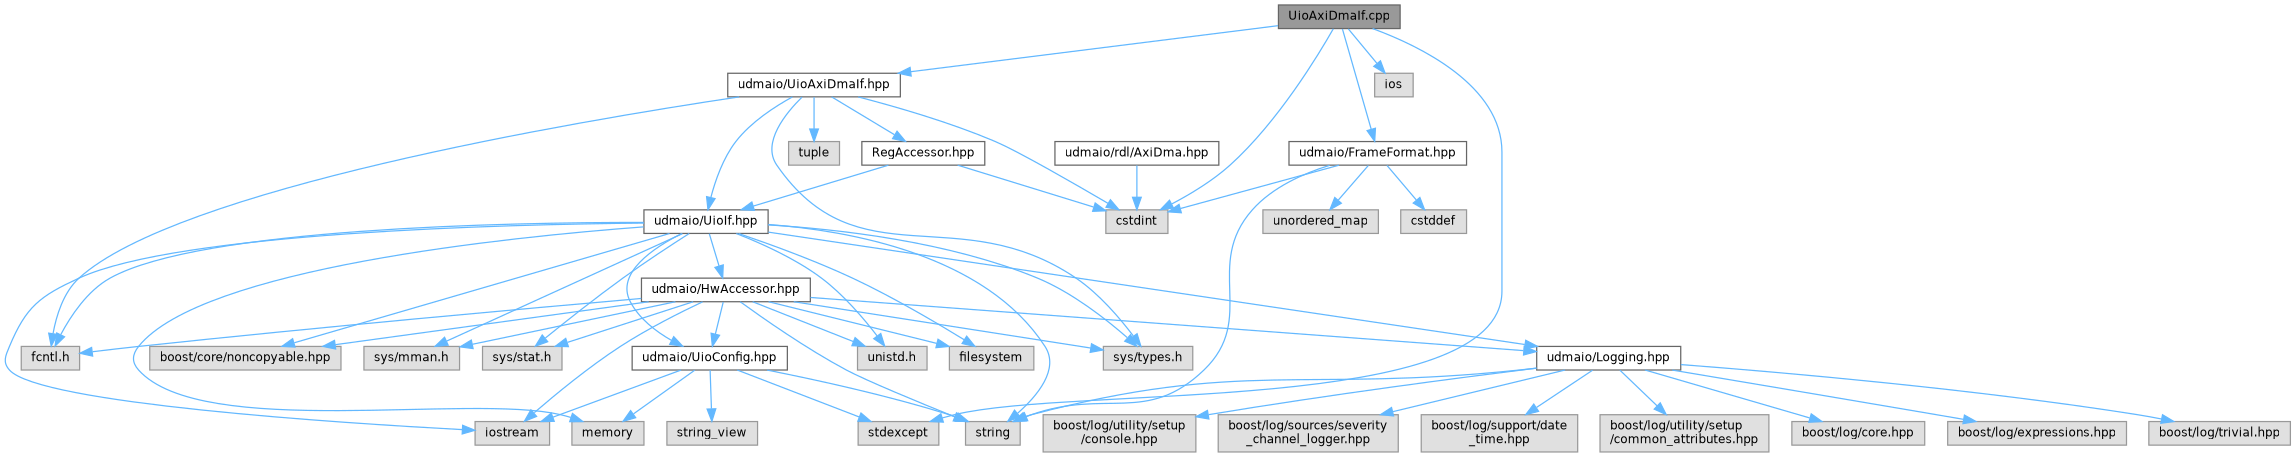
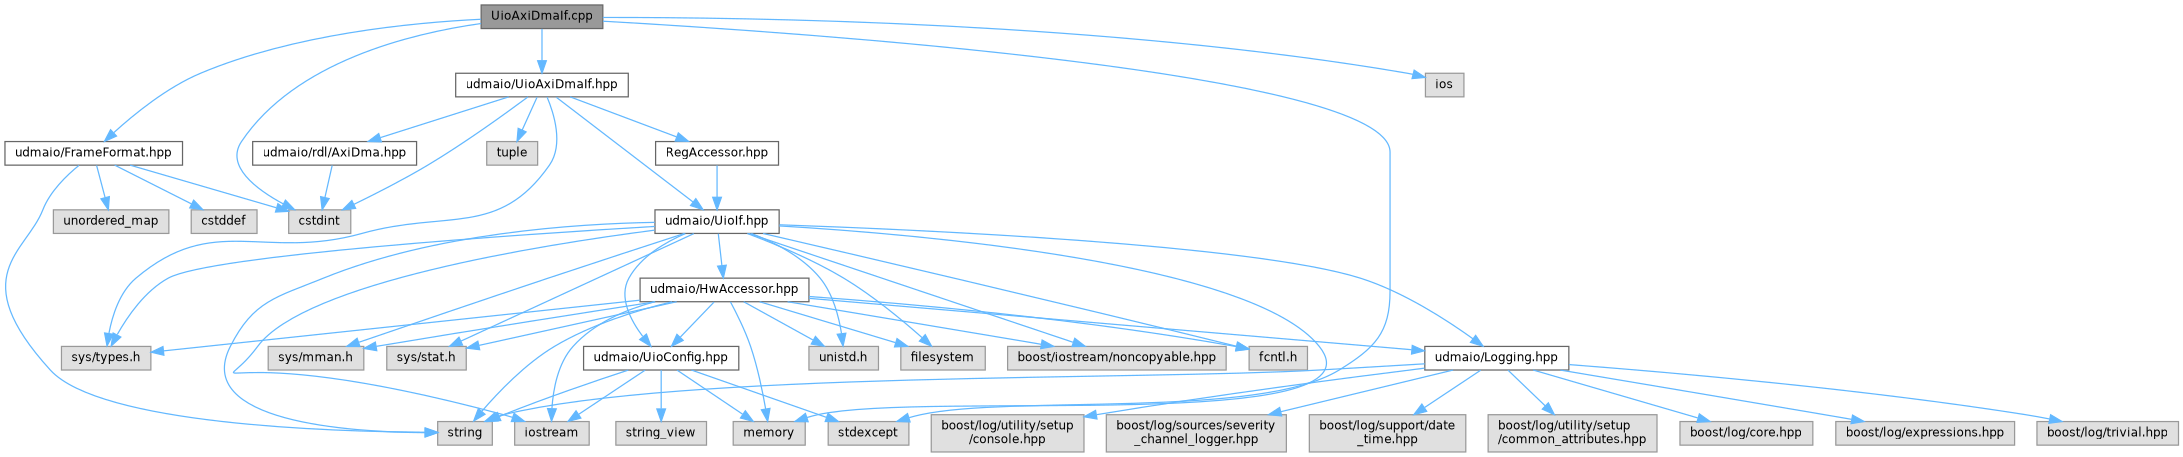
(370, 167) -> (444, 117)
(1026, 186) -> none
none -> (753, 354)
(245, 358) -> (1117, 358)
